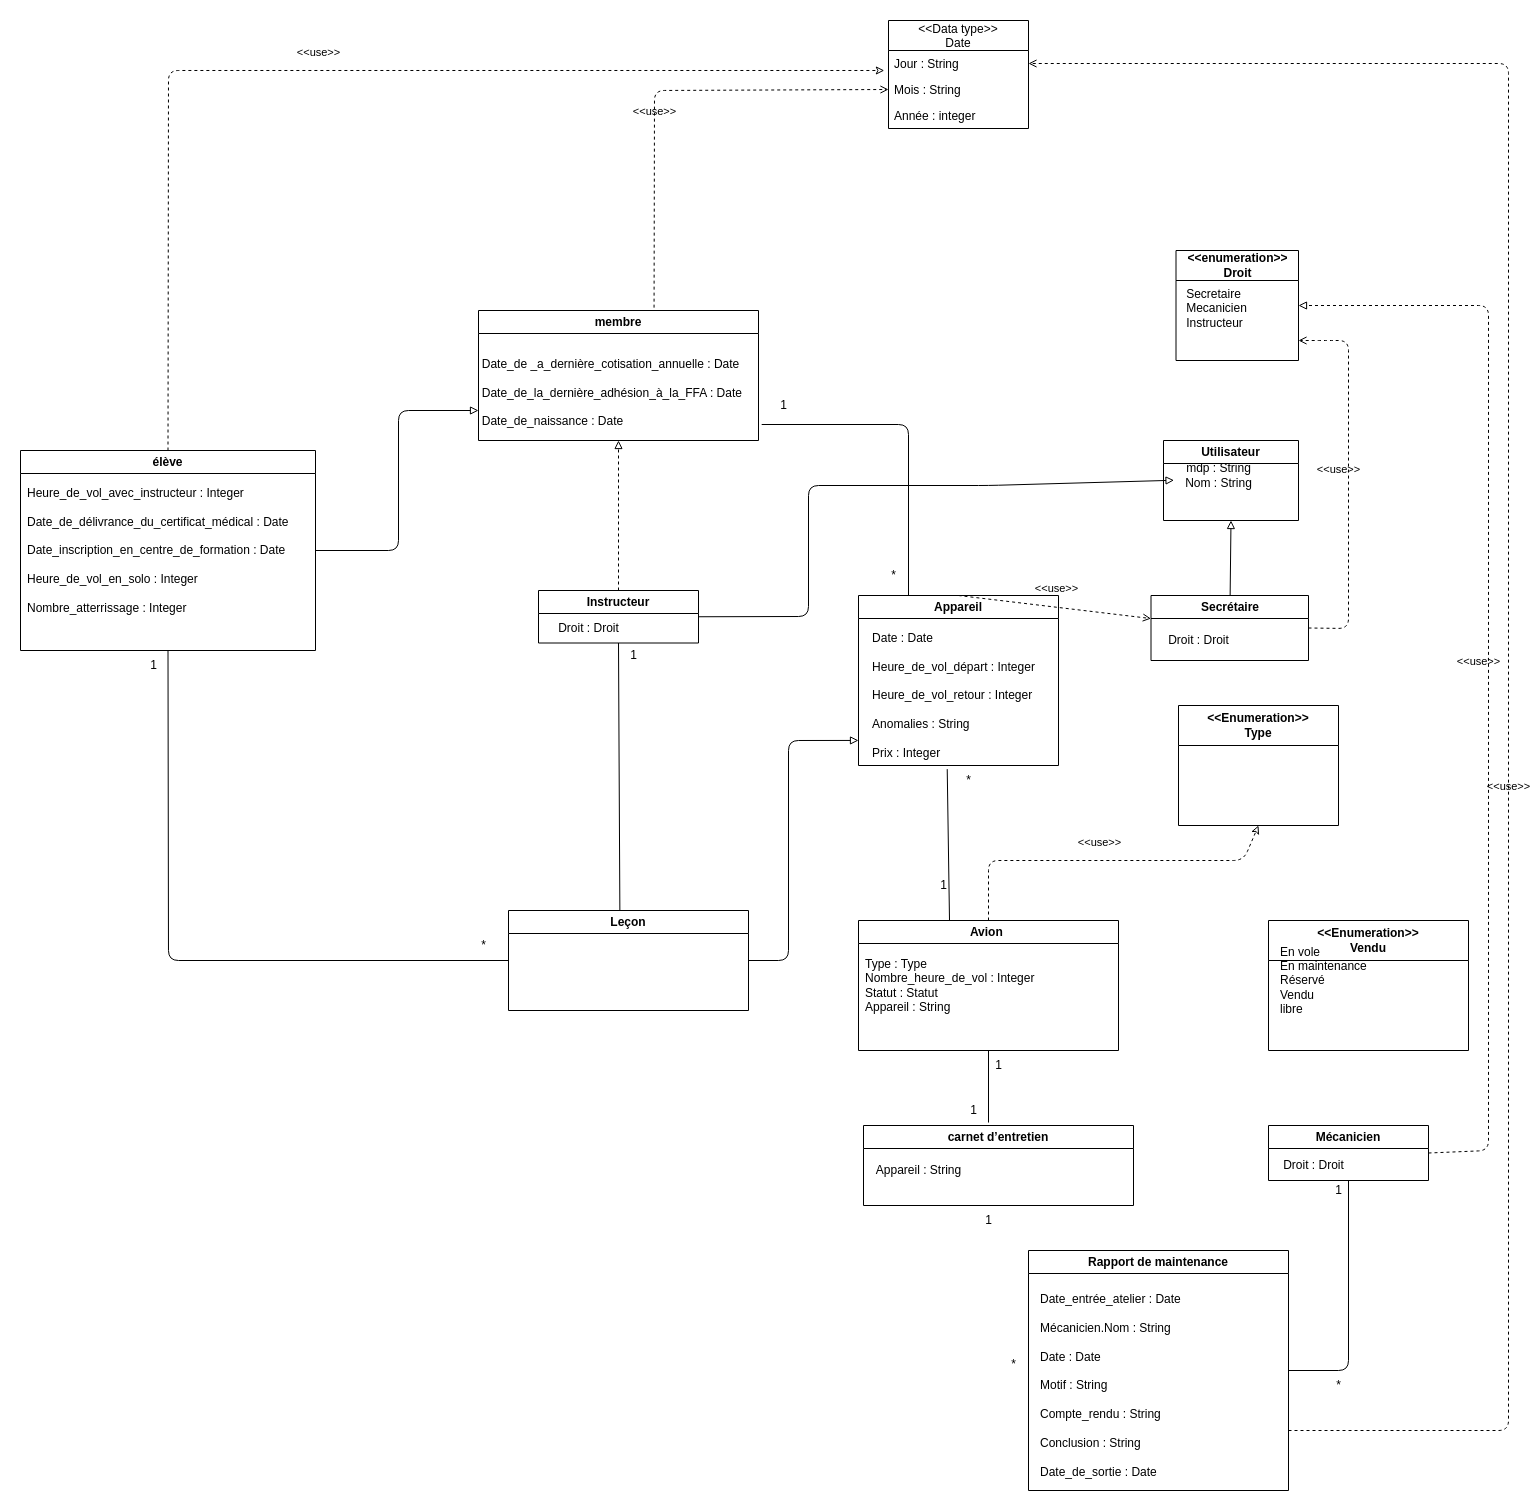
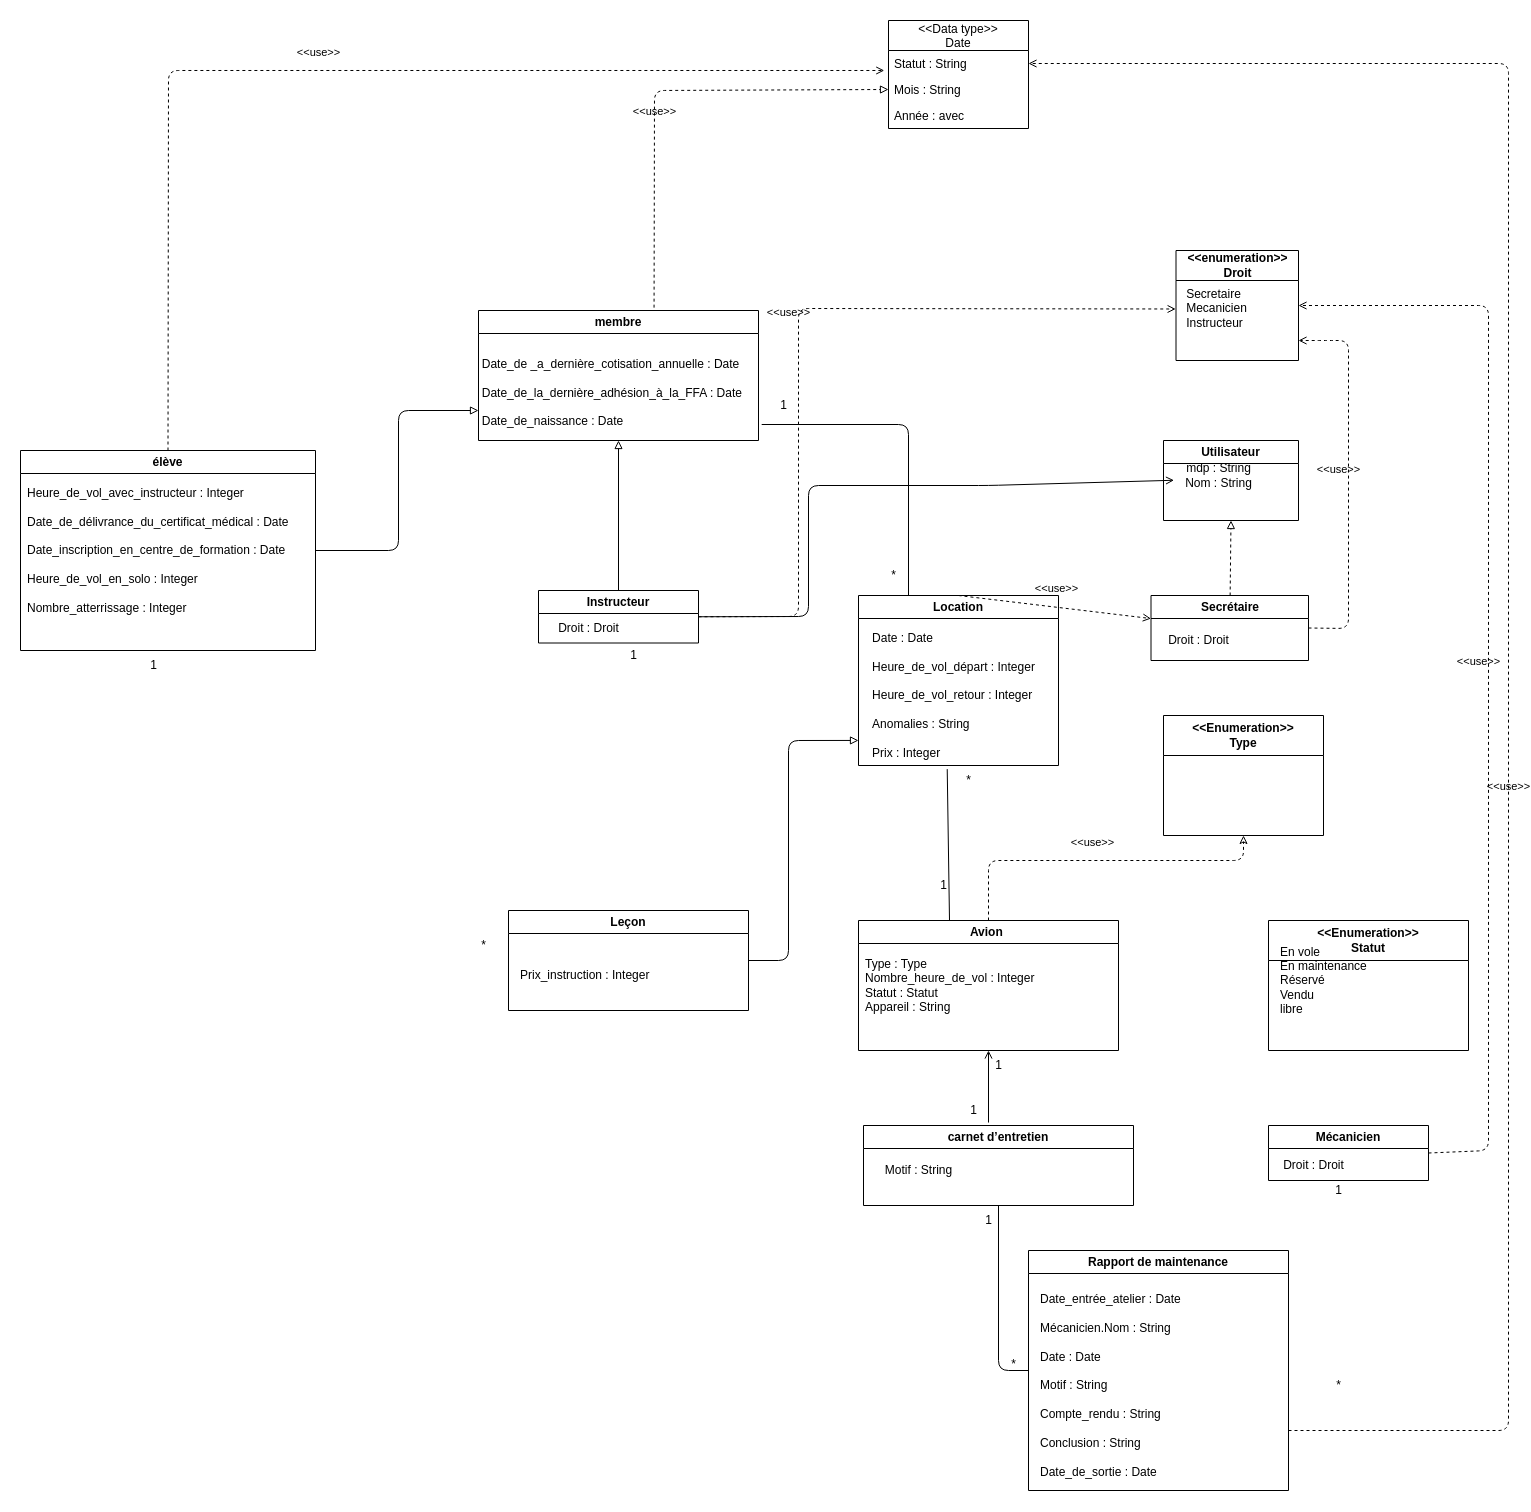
(931, 64) -> (938, 64)
(876, 70) -> (878, 70)
(882, 90) -> (879, 90)
(938, 116) -> (930, 116)
(1308, 306) -> (1305, 306)
none -> (839, 309)
(1165, 481) -> (1168, 480)
(619, 520) -> (619, 520)
(1231, 561) -> (1231, 561)
(959, 608) -> (959, 608)
(1259, 766) -> (1244, 776)
(619, 778) -> none
(1369, 941) -> (1369, 941)
(189, 961) -> none
none -> (594, 976)
(989, 1056) -> (989, 1056)
(919, 1171) -> (919, 1171)
none -> (999, 1299)
(1349, 1301) -> none
